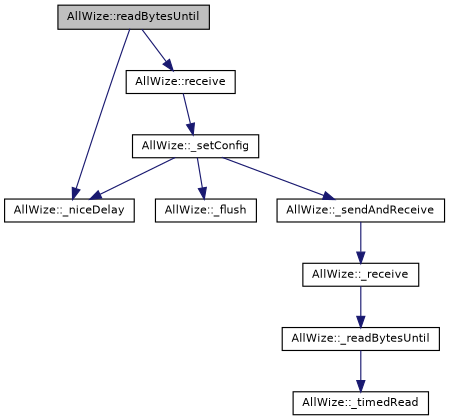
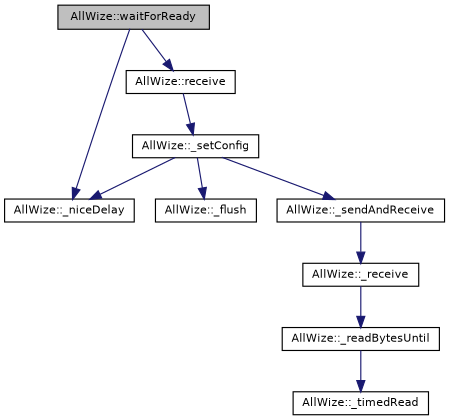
(134, 17) -> (134, 17)
